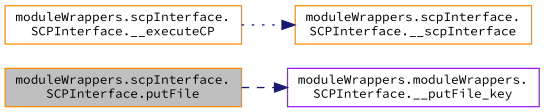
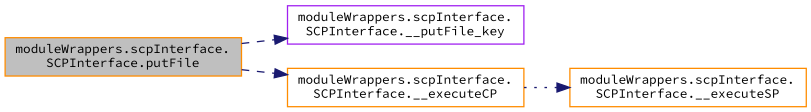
(413, 25) -> (688, 88)
none -> (258, 71)
(413, 88) -> (406, 25)
